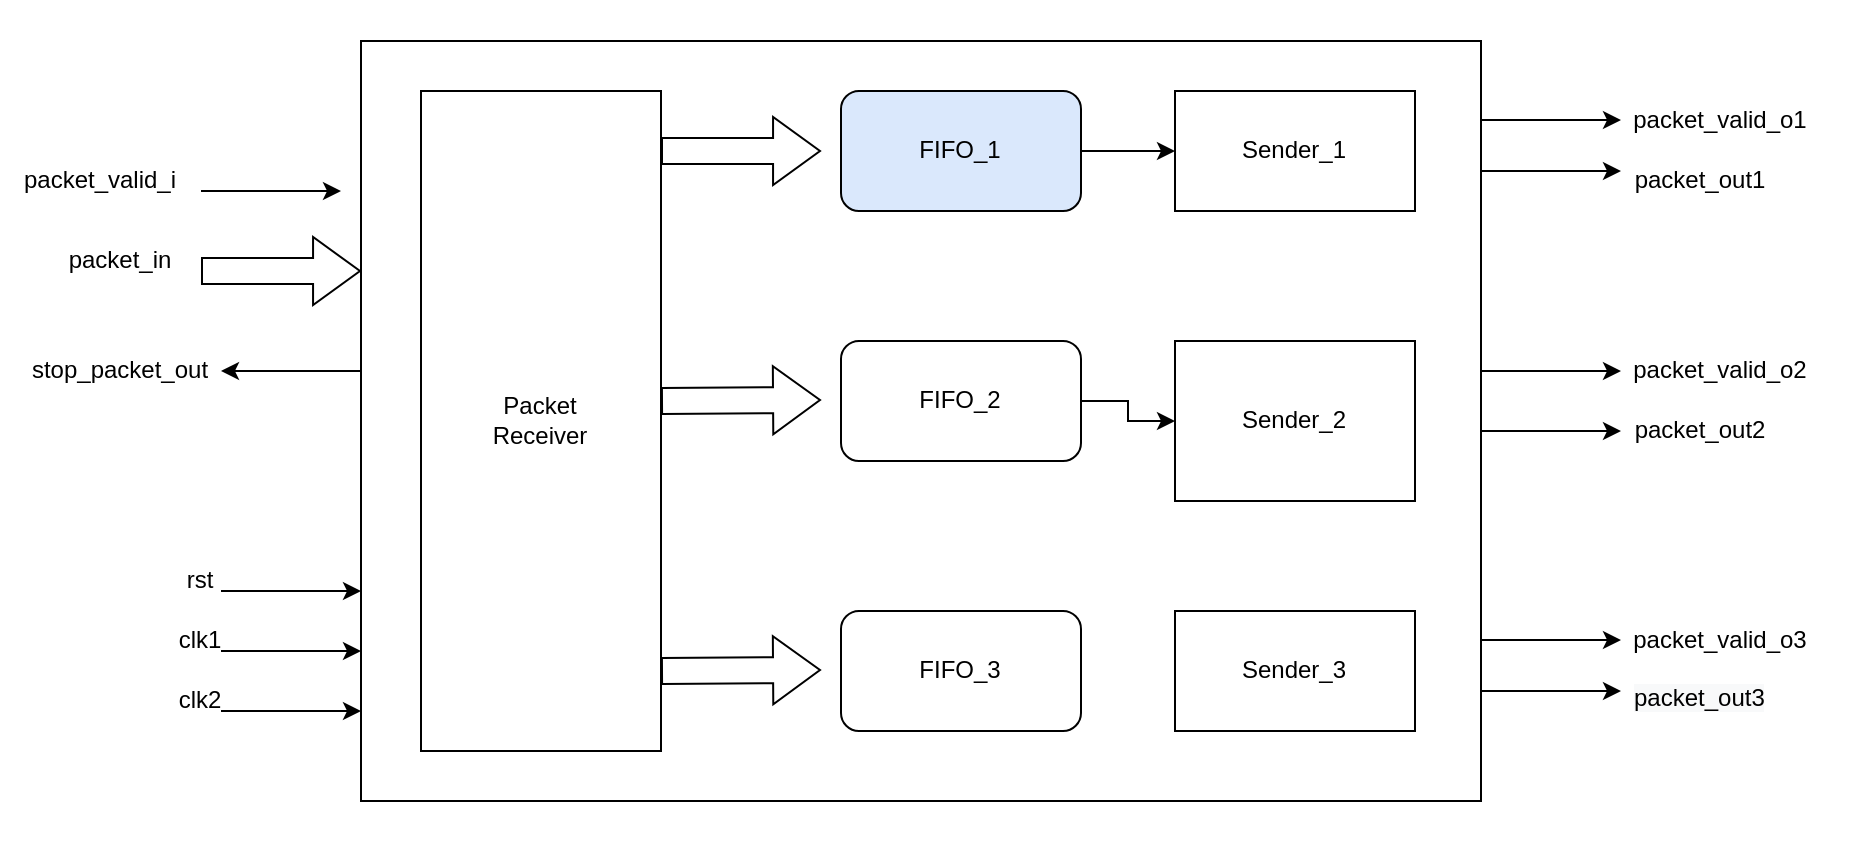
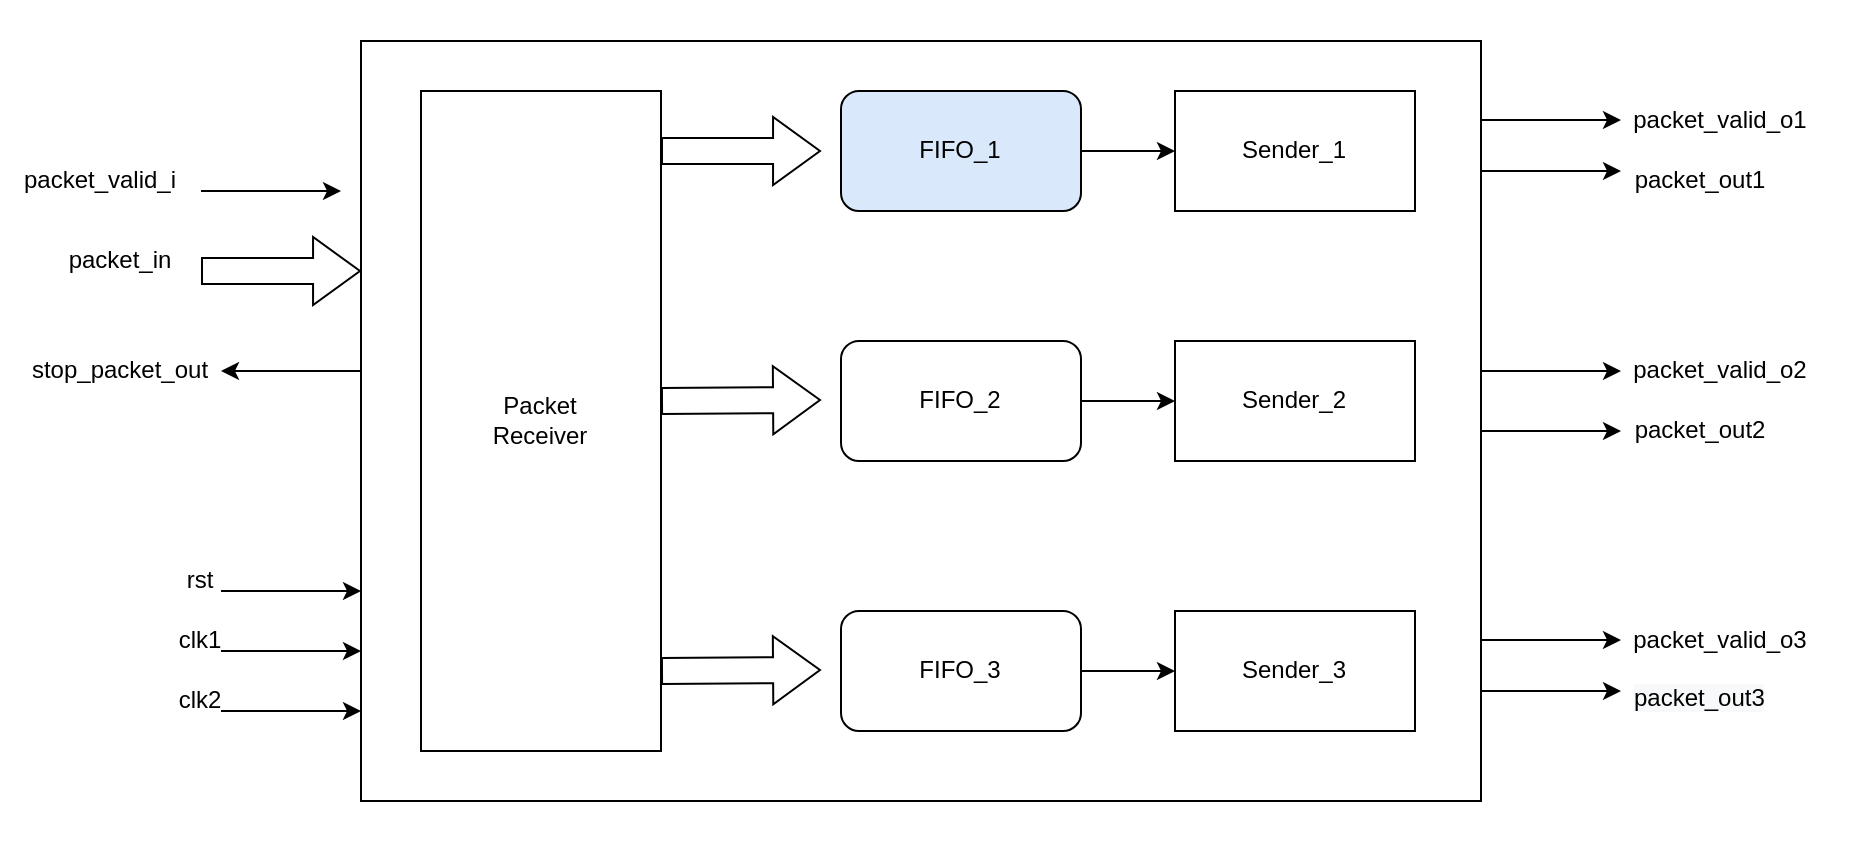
(1295, 421) -> (1295, 401)
none -> (1121, 671)
